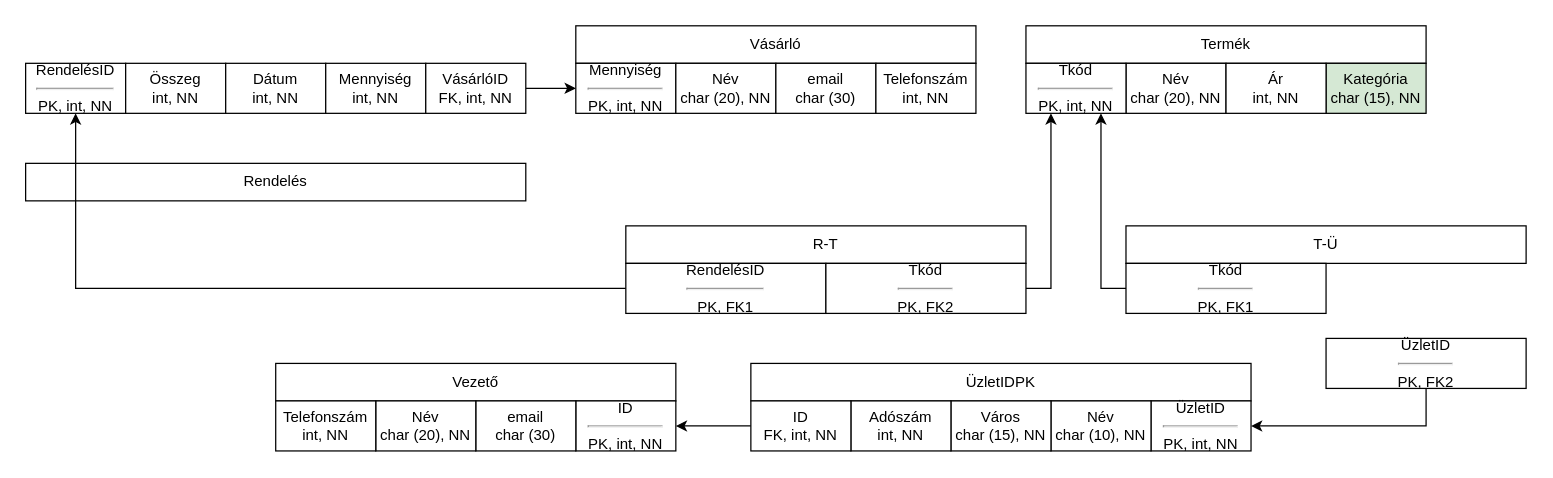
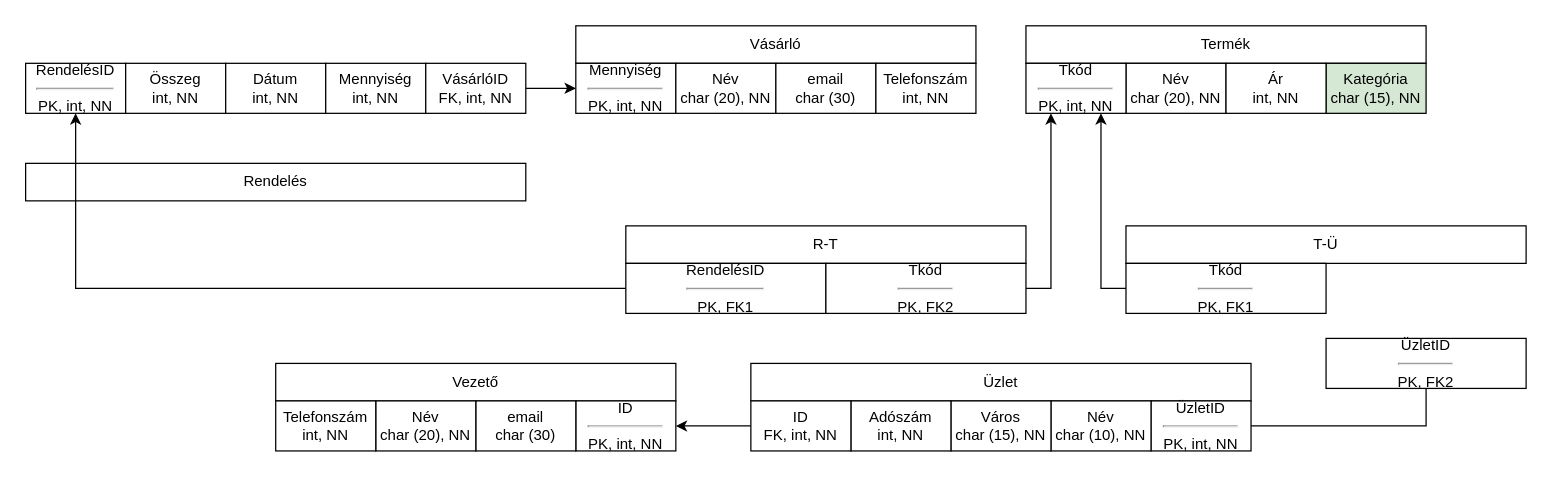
(1001, 382) -> (1001, 382)
(1261, 426) -> (1257, 426)
